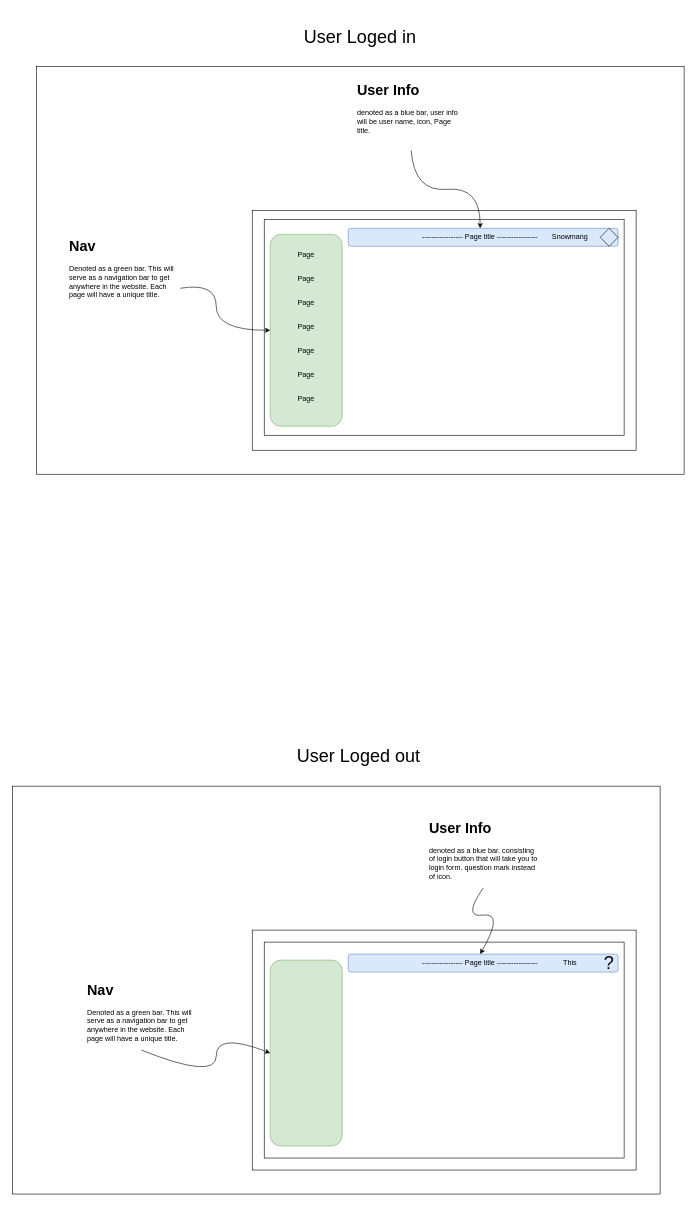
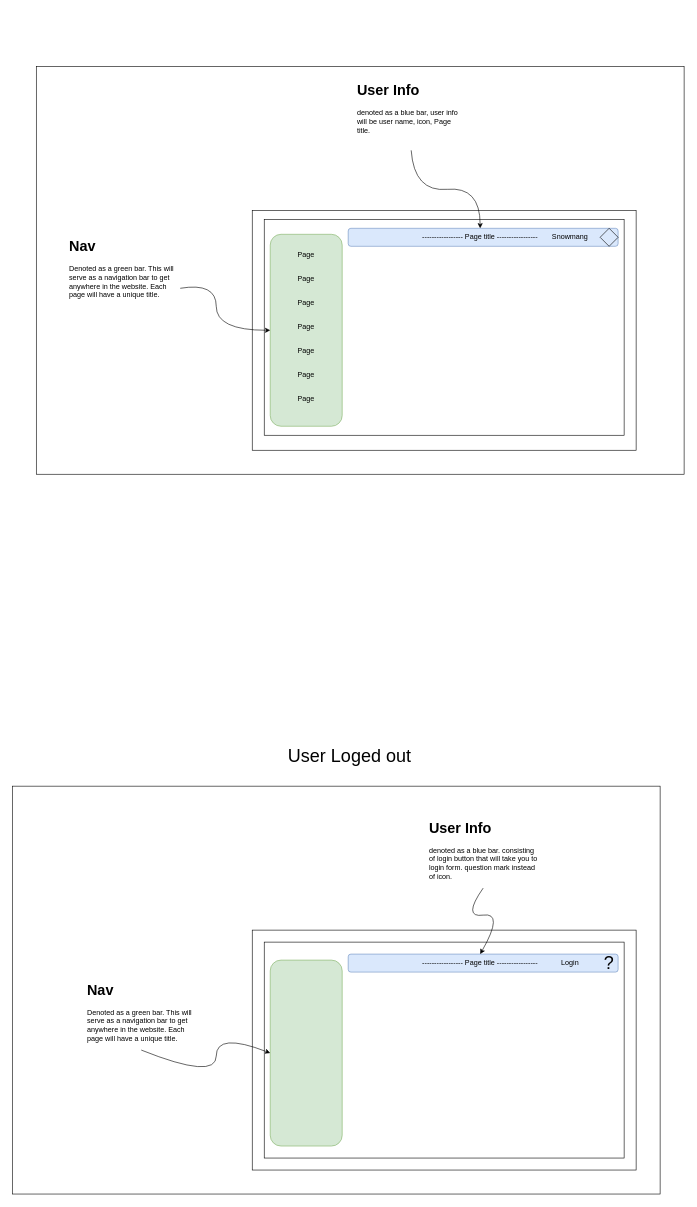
(360, 36) -> none
(359, 756) -> (350, 756)
(570, 963) -> (570, 963)
